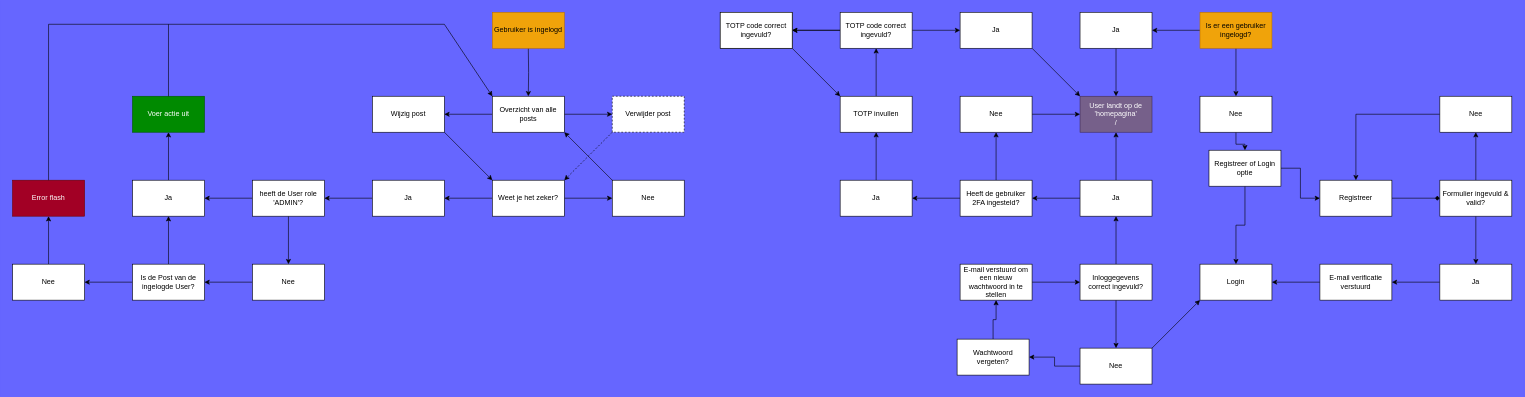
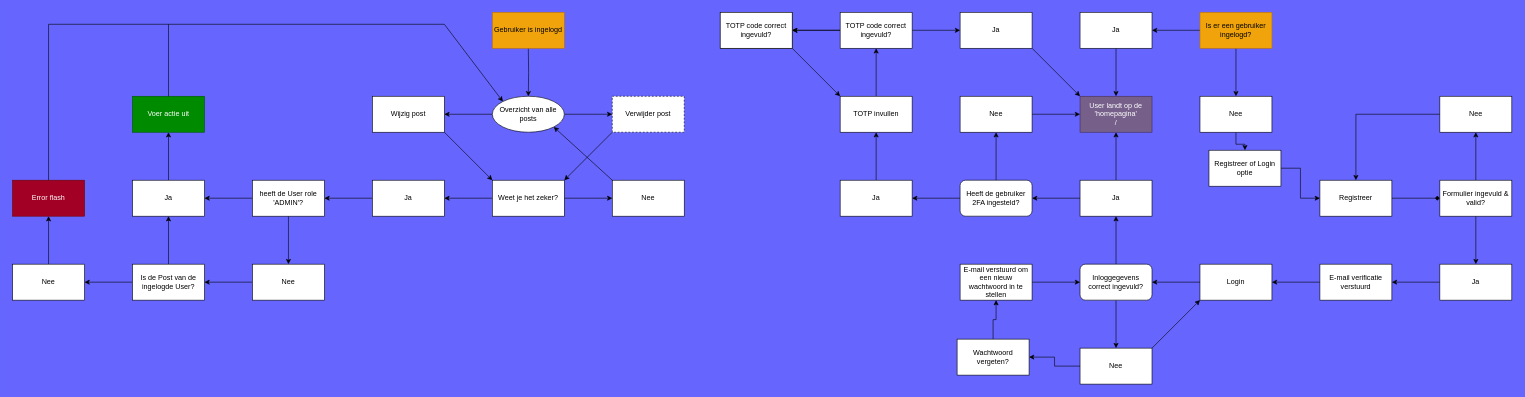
(528, 114) -> (528, 114)
(590, 155) -> (590, 155)
(996, 198) -> (996, 198)
(1236, 225) -> none
(1116, 282) -> (1116, 282)
none -> (1157, 282)
